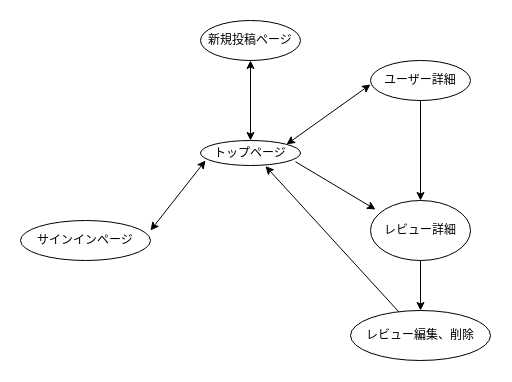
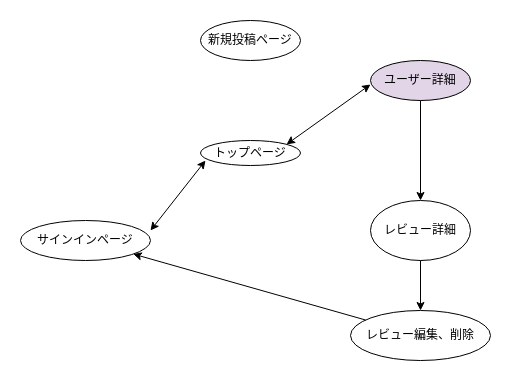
(421, 81) -> (421, 81)
(251, 101) -> none
(333, 184) -> none
(334, 241) -> (253, 288)
